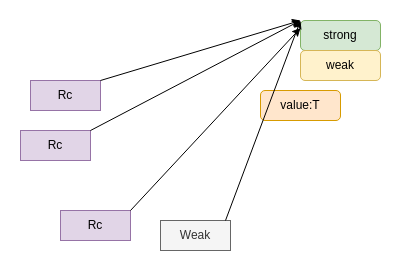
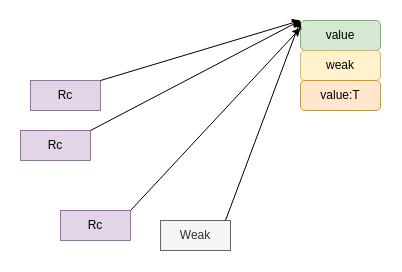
(341, 36) -> (341, 36)
(301, 106) -> (341, 96)
